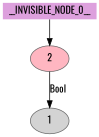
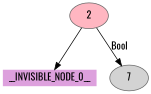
(50, 29) -> (70, 46)
(50, 121) -> (129, 78)
